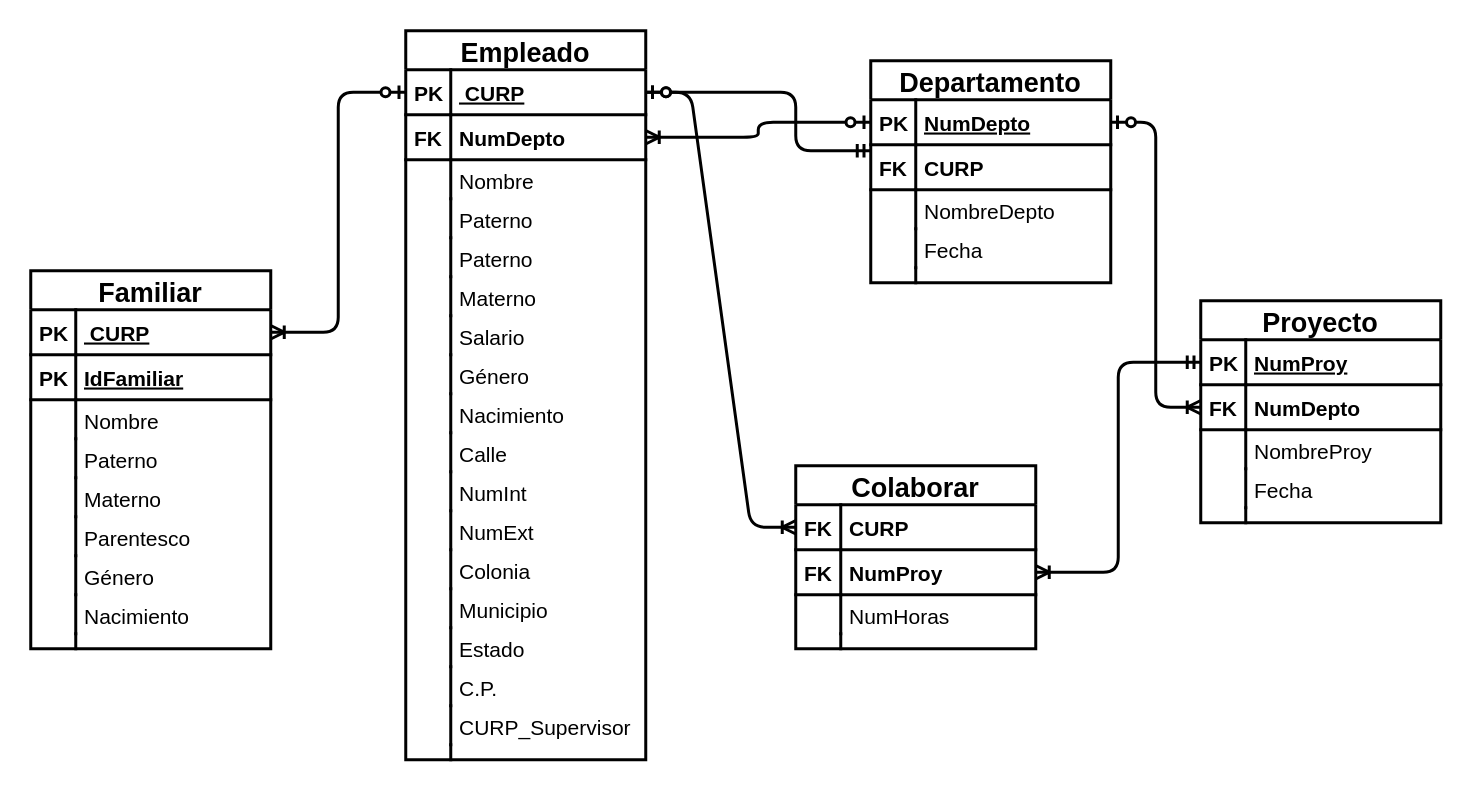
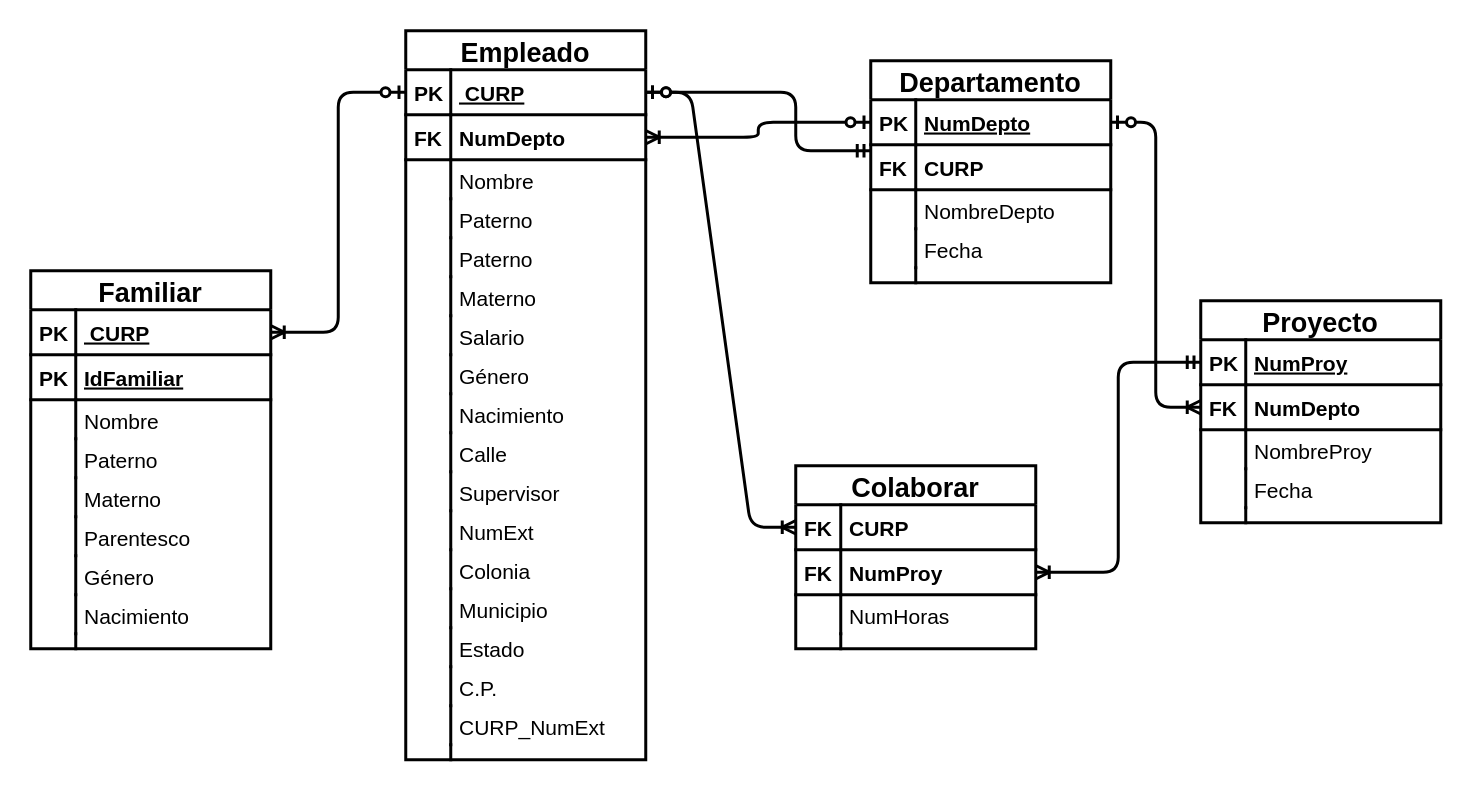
(494, 494) -> (515, 494)
(544, 728) -> (524, 728)
